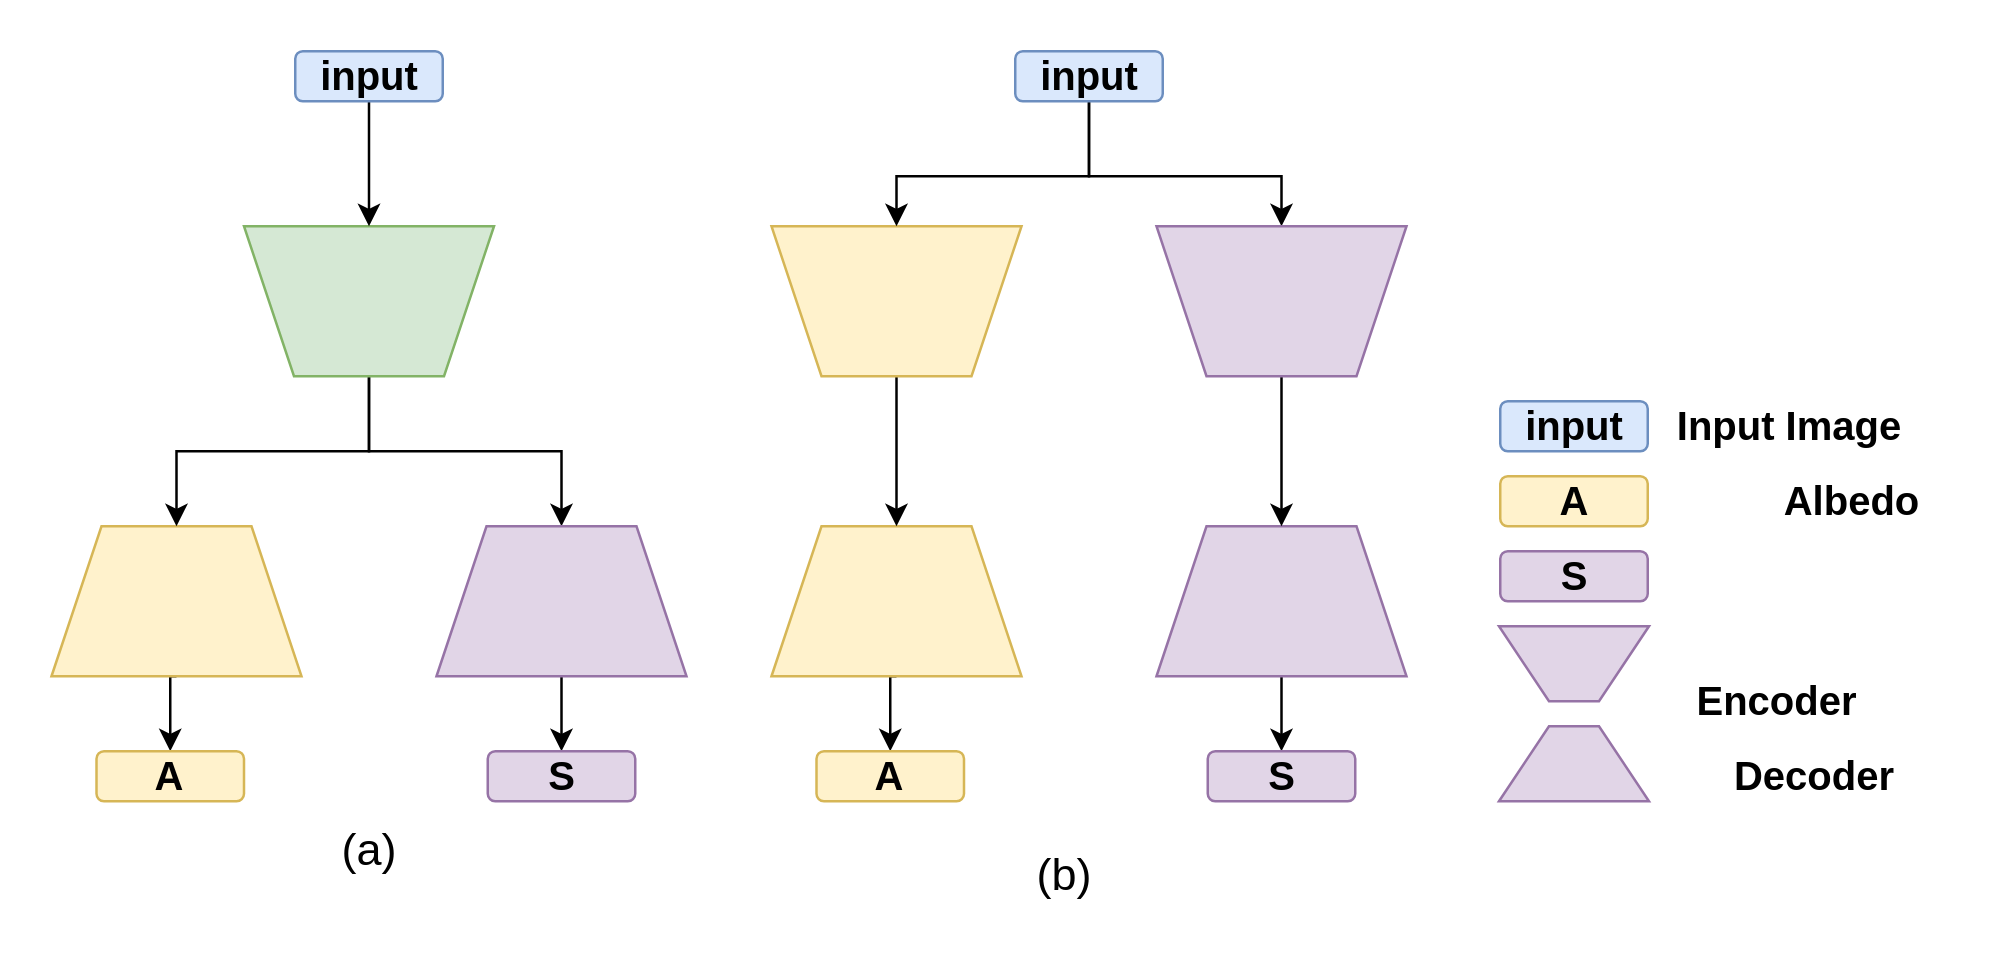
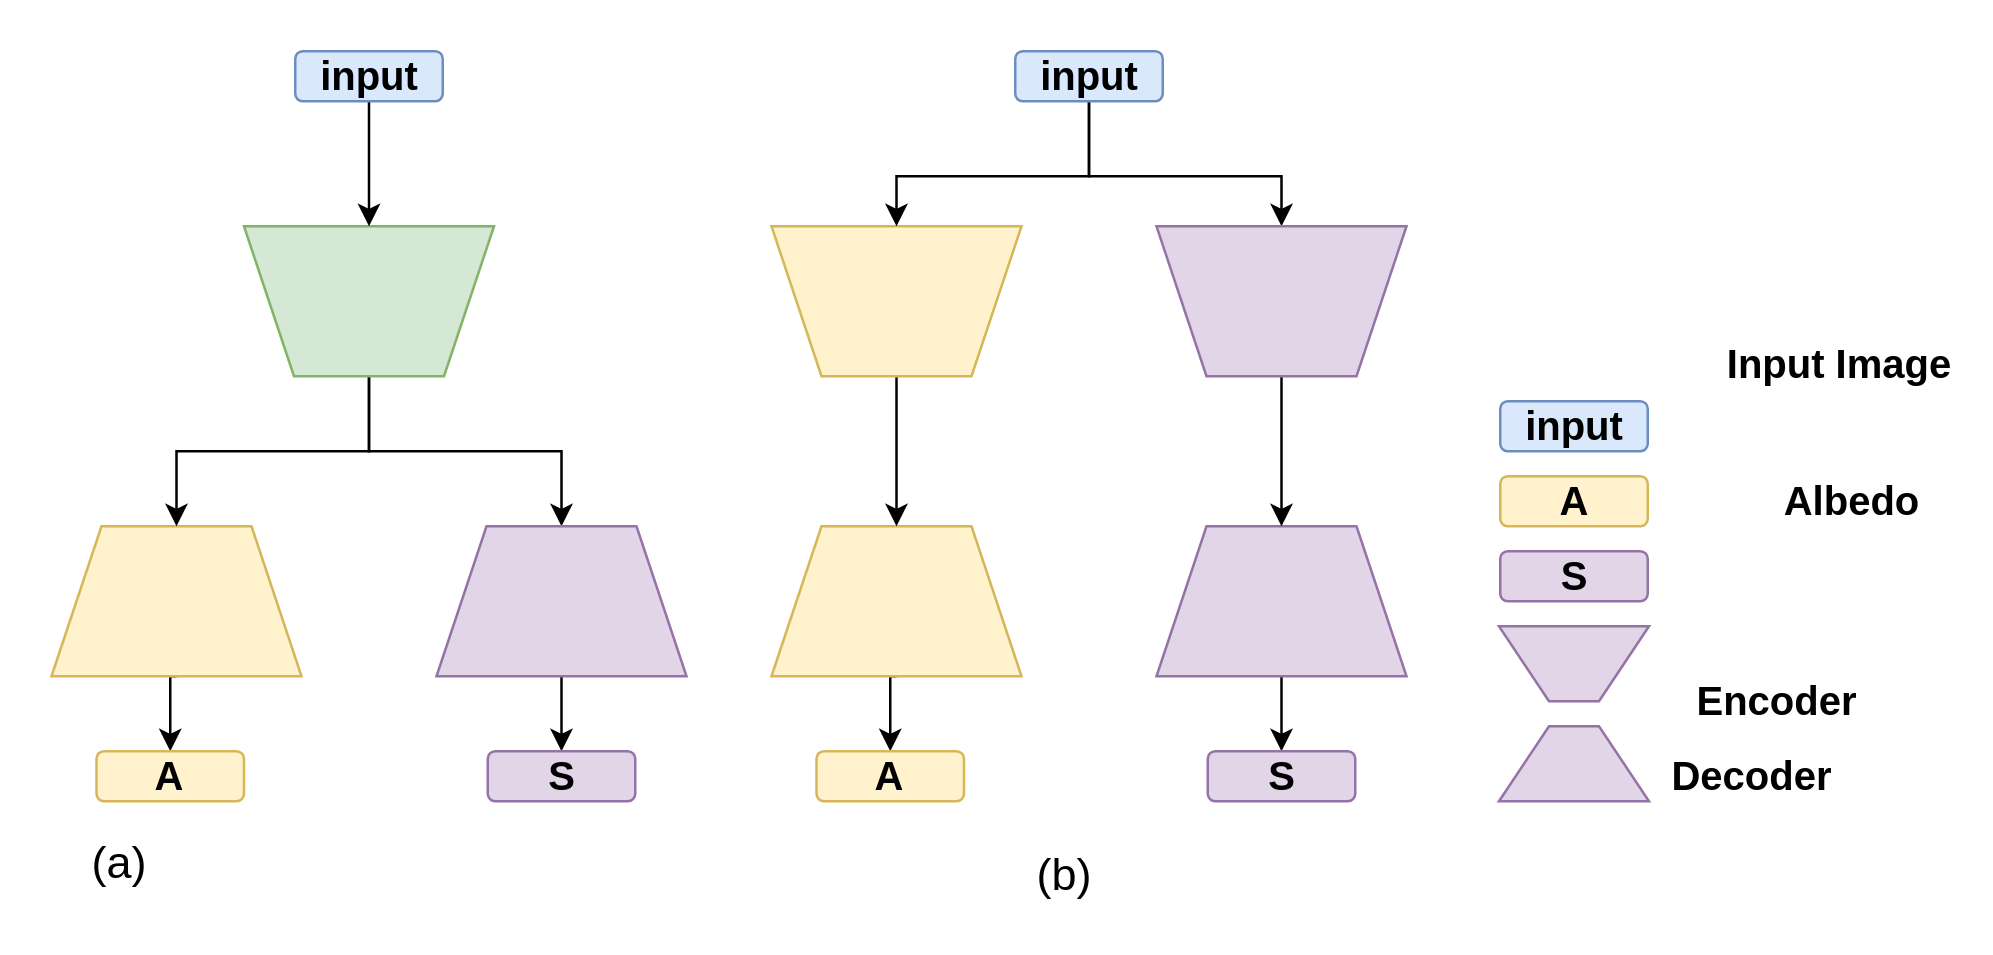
(1789, 426) -> (1839, 364)
(1814, 776) -> (1751, 776)
(369, 851) -> (119, 864)
